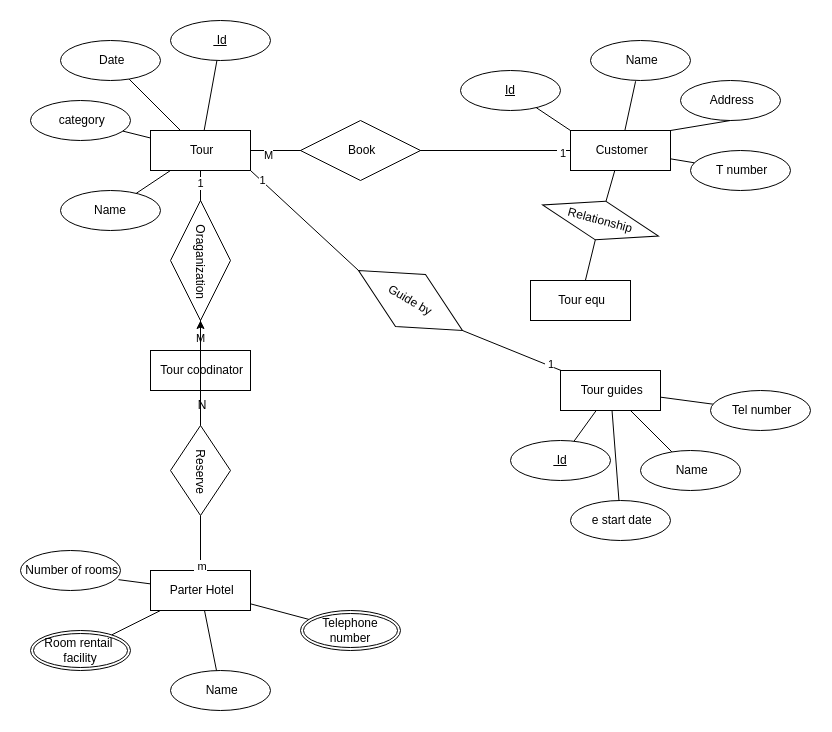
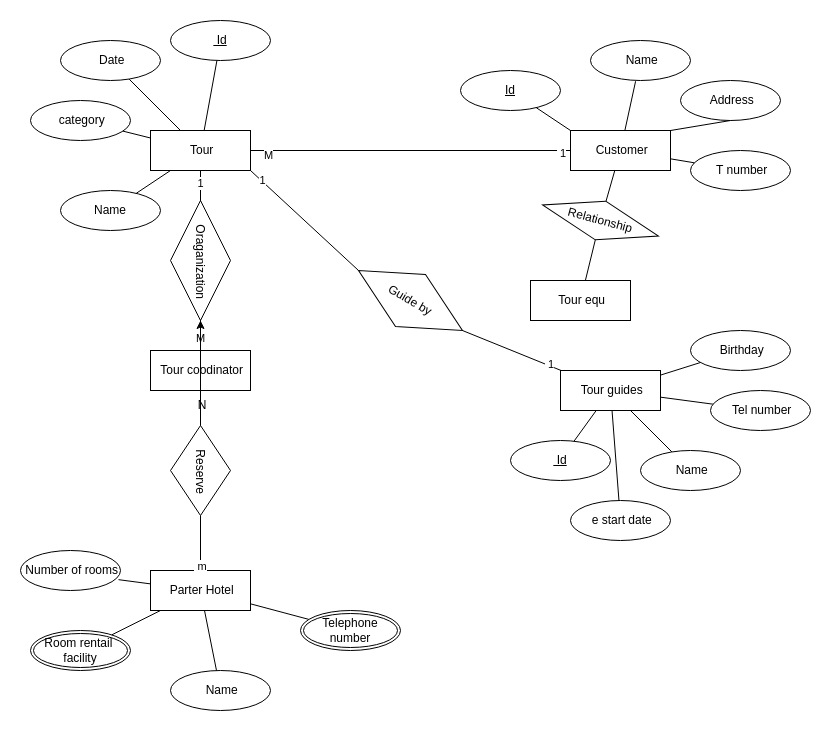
(361, 151) -> none
none -> (741, 351)
none -> (681, 369)
